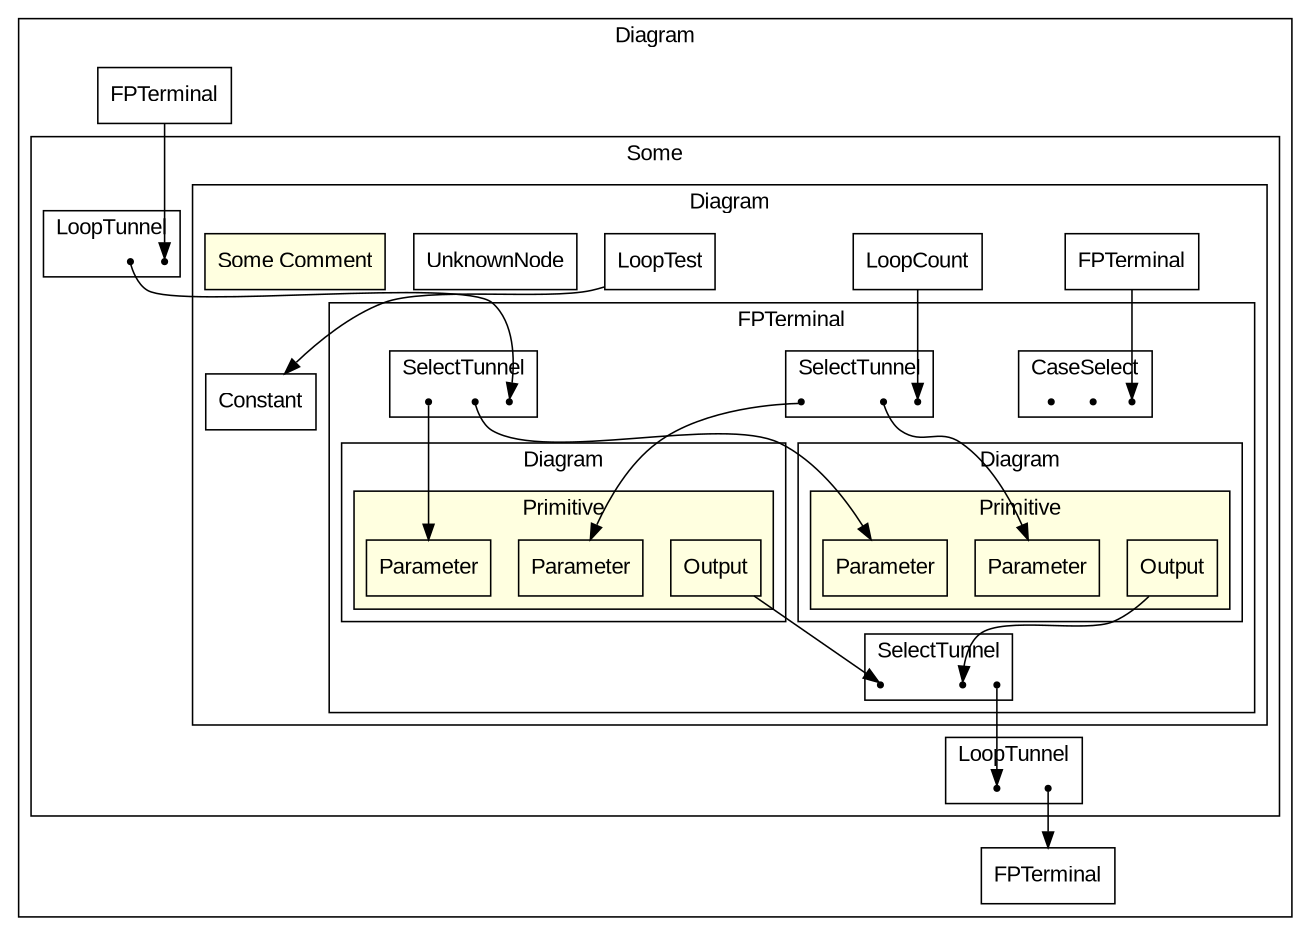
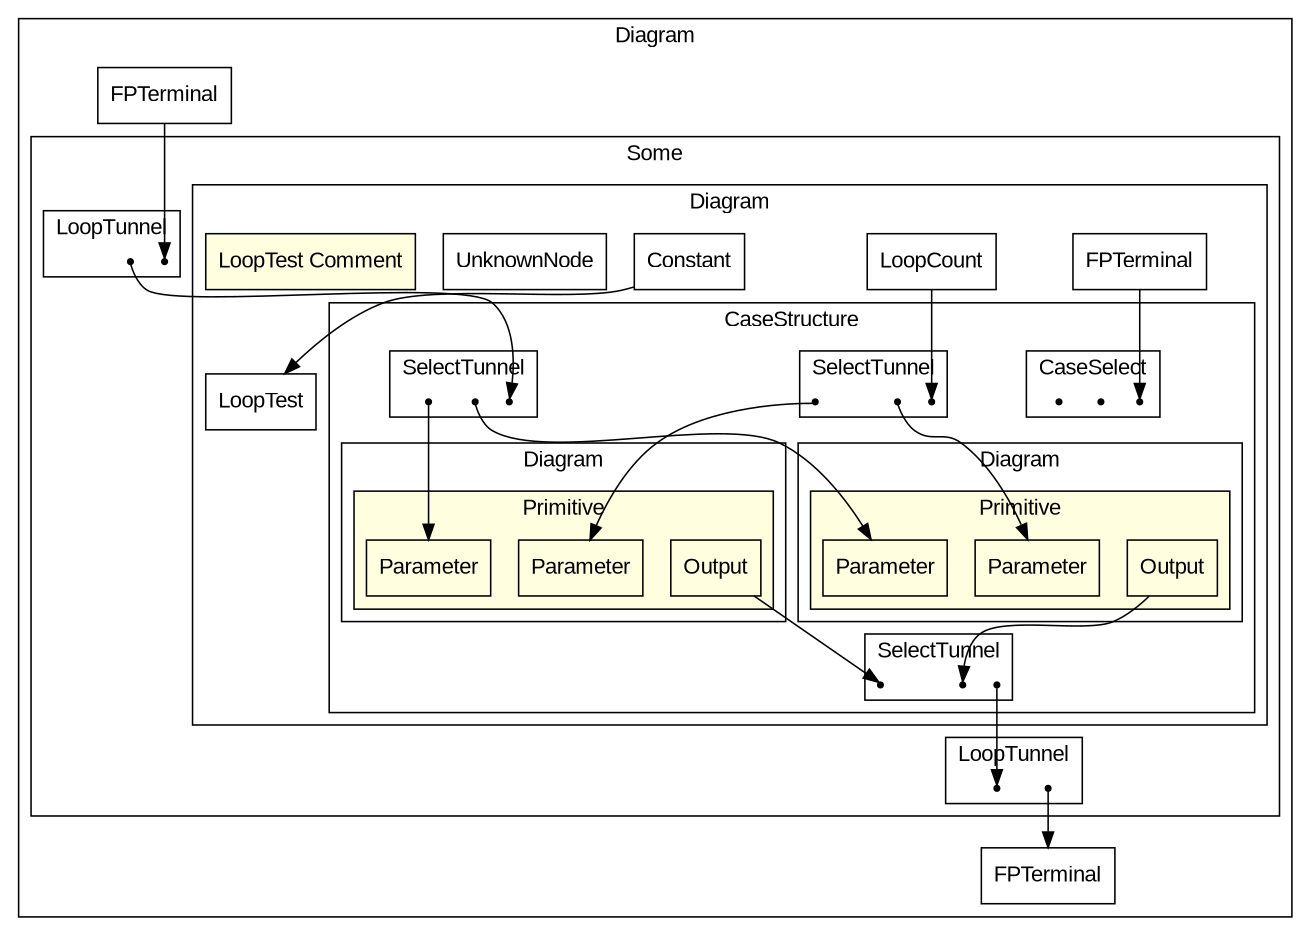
(295, 262) -> (311, 262)
(362, 313) -> (455, 294)
(792, 321) -> (792, 321)
